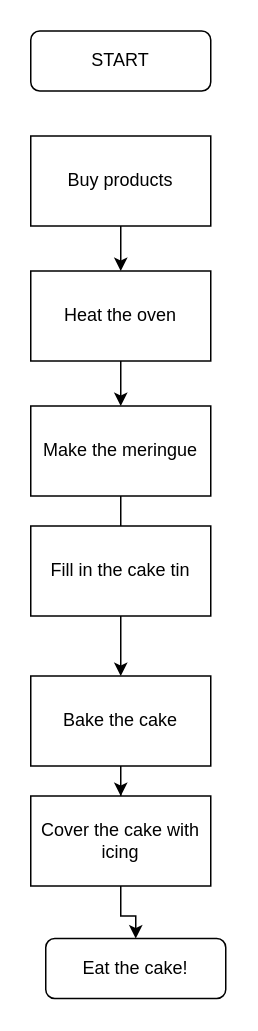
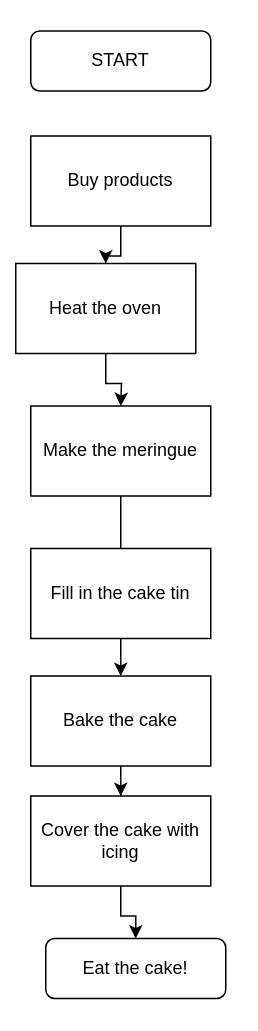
(121, 316) -> (106, 308)
(121, 571) -> (121, 593)
